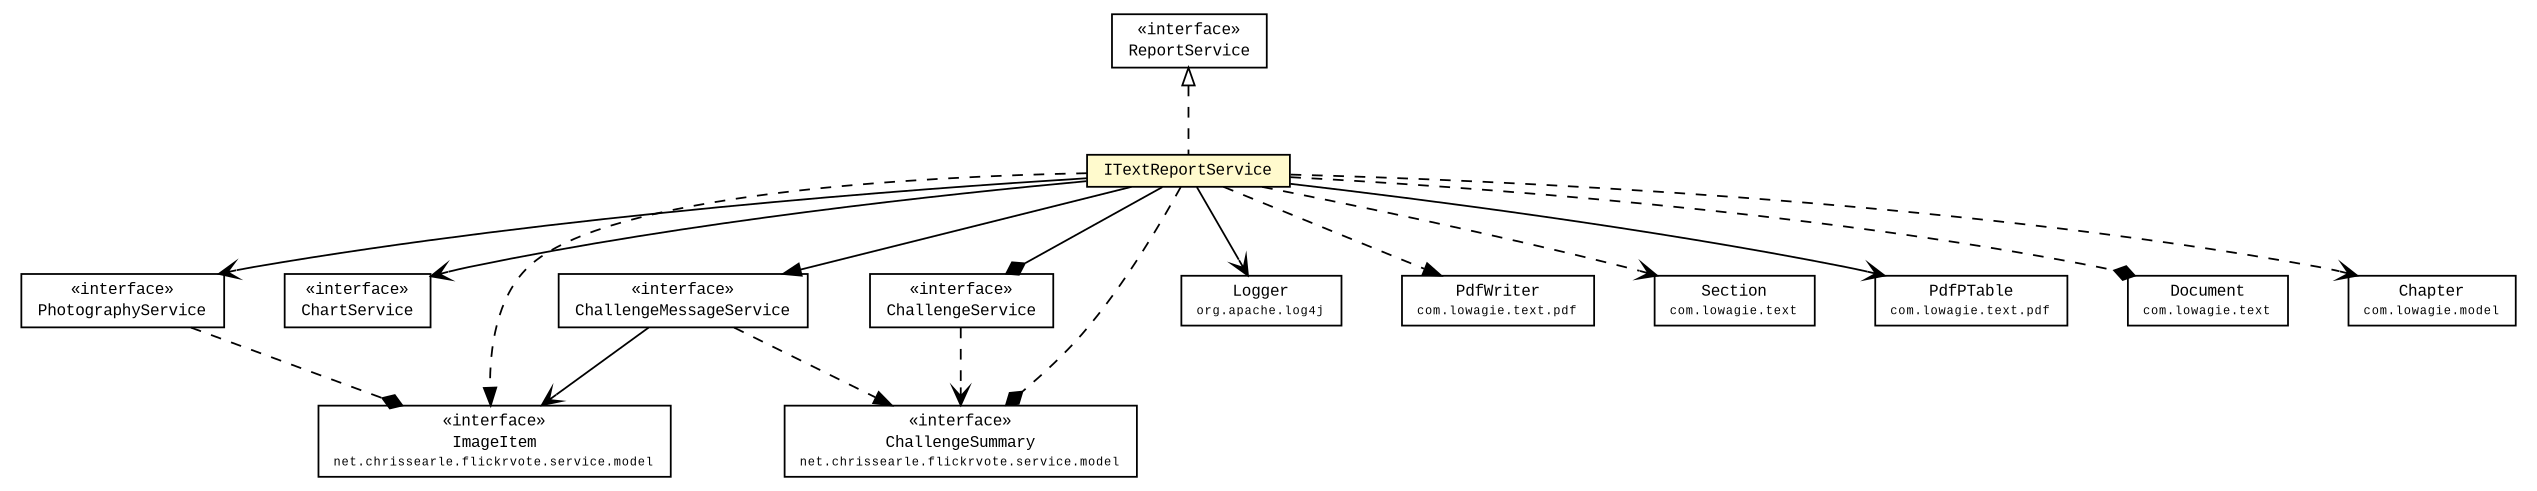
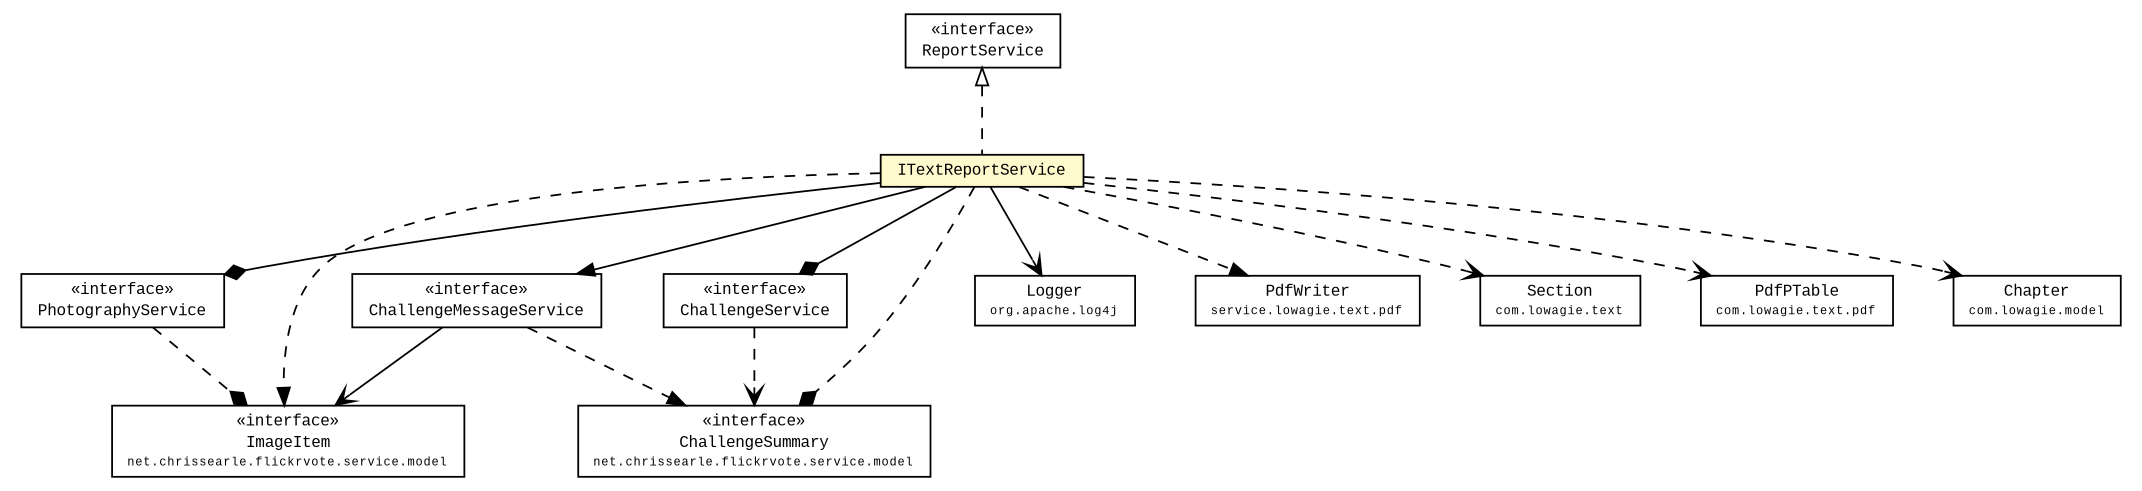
(597, 220) -> (562, 221)
(1580, 222) -> (1389, 221)
(358, 301) -> none
(2208, 301) -> none
(1498, 310) -> (1308, 310)
